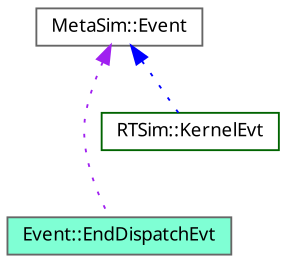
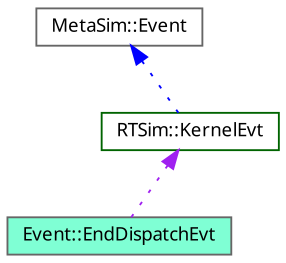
(85, 141) -> (149, 192)
